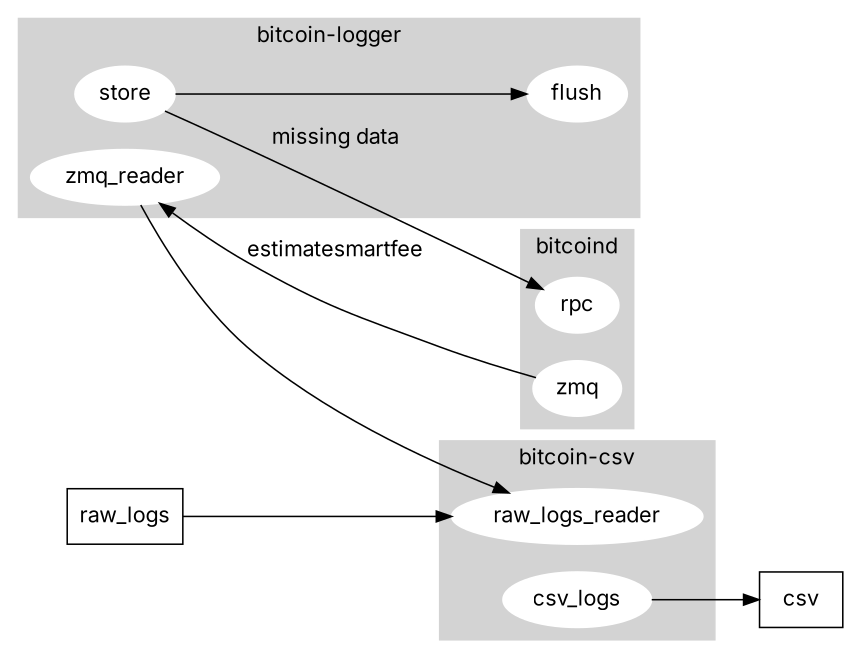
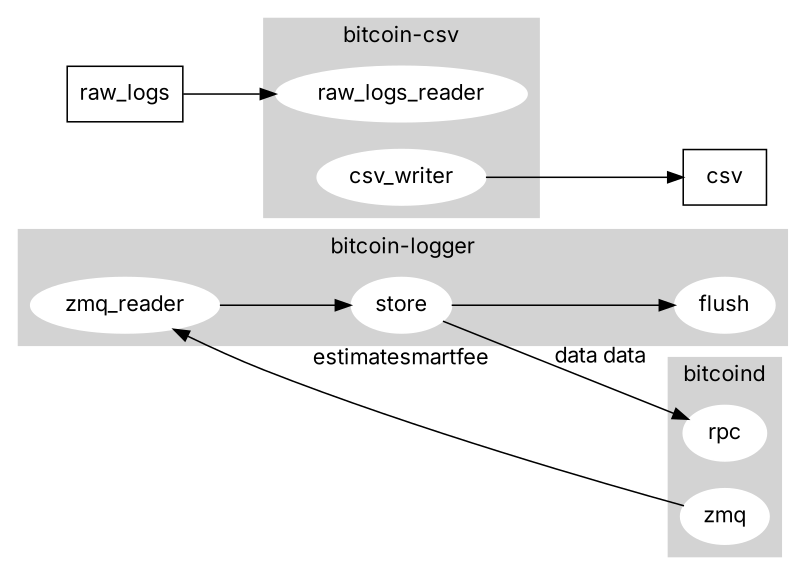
(336, 138) -> (601, 357)
(290, 380) -> (278, 305)
(577, 600) -> (401, 177)
